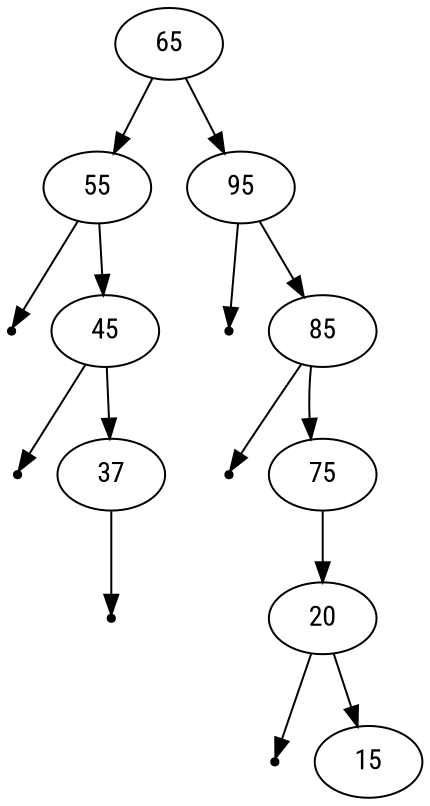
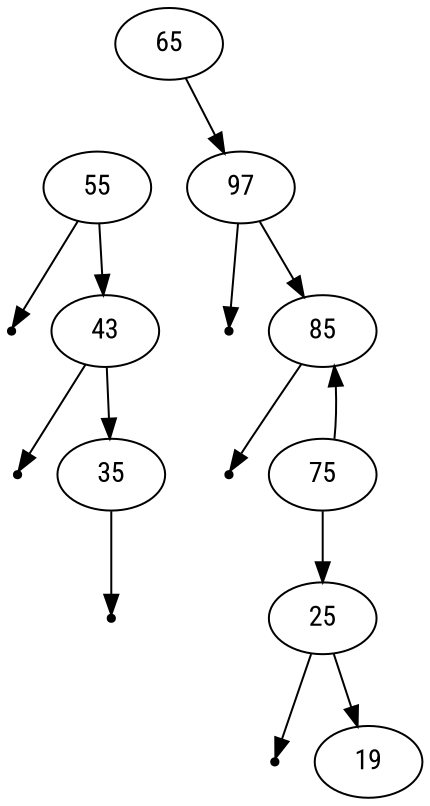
(138, 107) -> none
(241, 187) -> (241, 187)
(105, 331) -> (105, 331)
(309, 393) -> (336, 413)
(111, 475) -> (111, 475)
(323, 618) -> (323, 618)
(369, 762) -> (369, 762)
